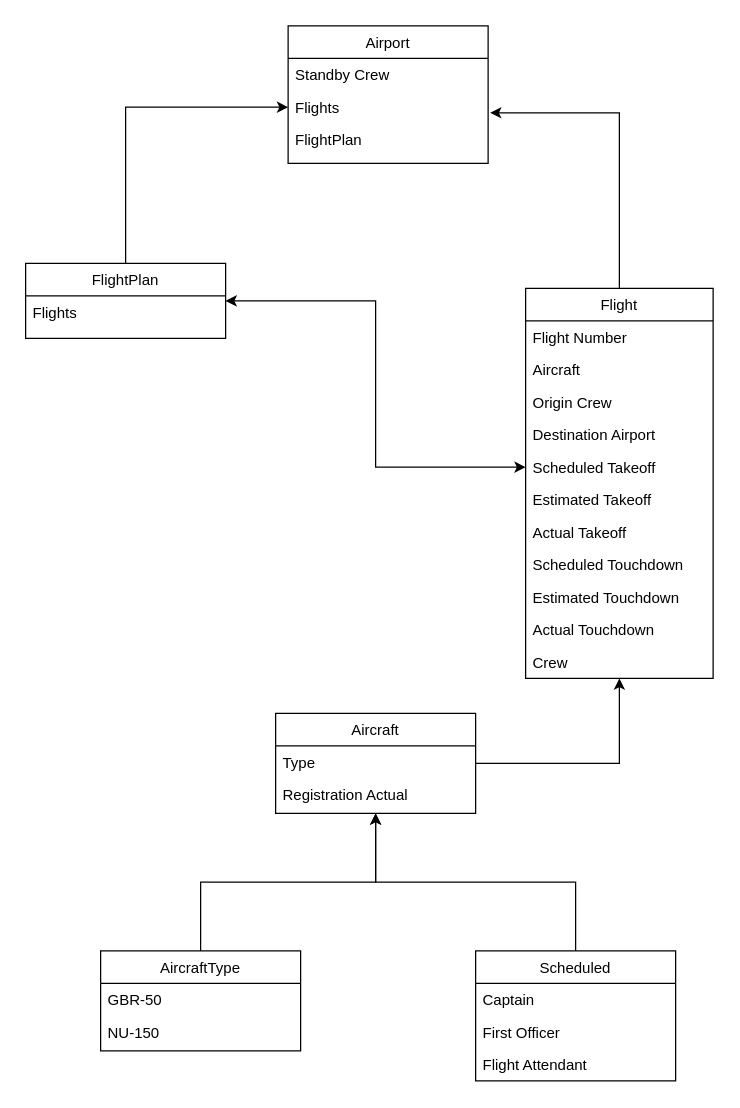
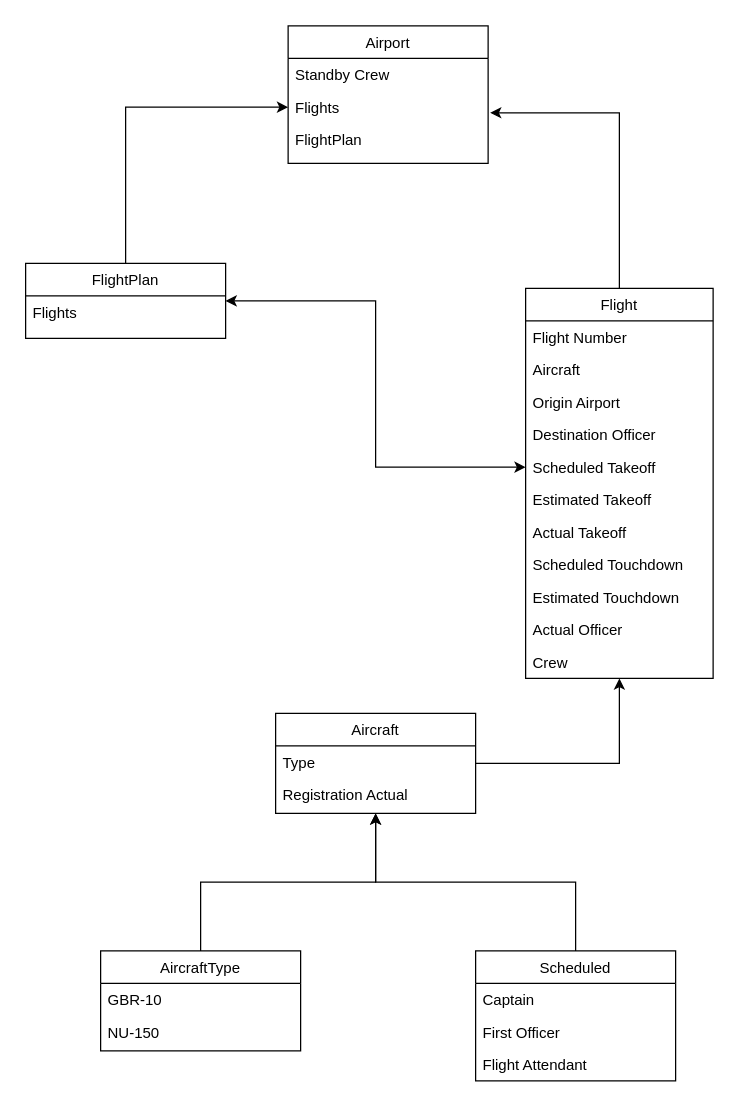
(573, 403) -> (584, 403)
(605, 435) -> (605, 435)
(596, 630) -> (585, 630)
(133, 1000) -> (133, 1000)
